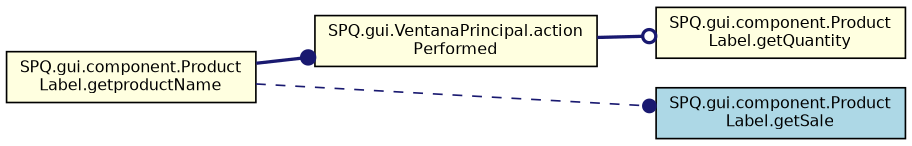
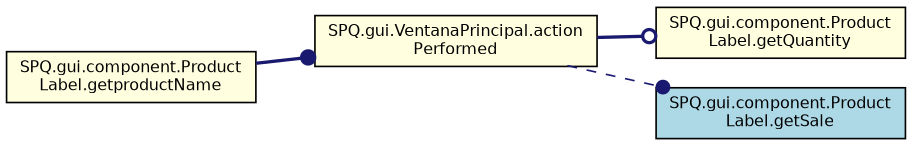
(449, 95) -> (612, 76)
